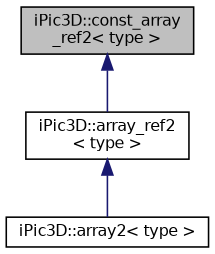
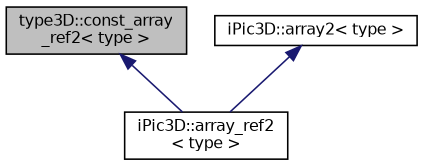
(107, 31) -> (96, 31)
(107, 196) -> (260, 84)
